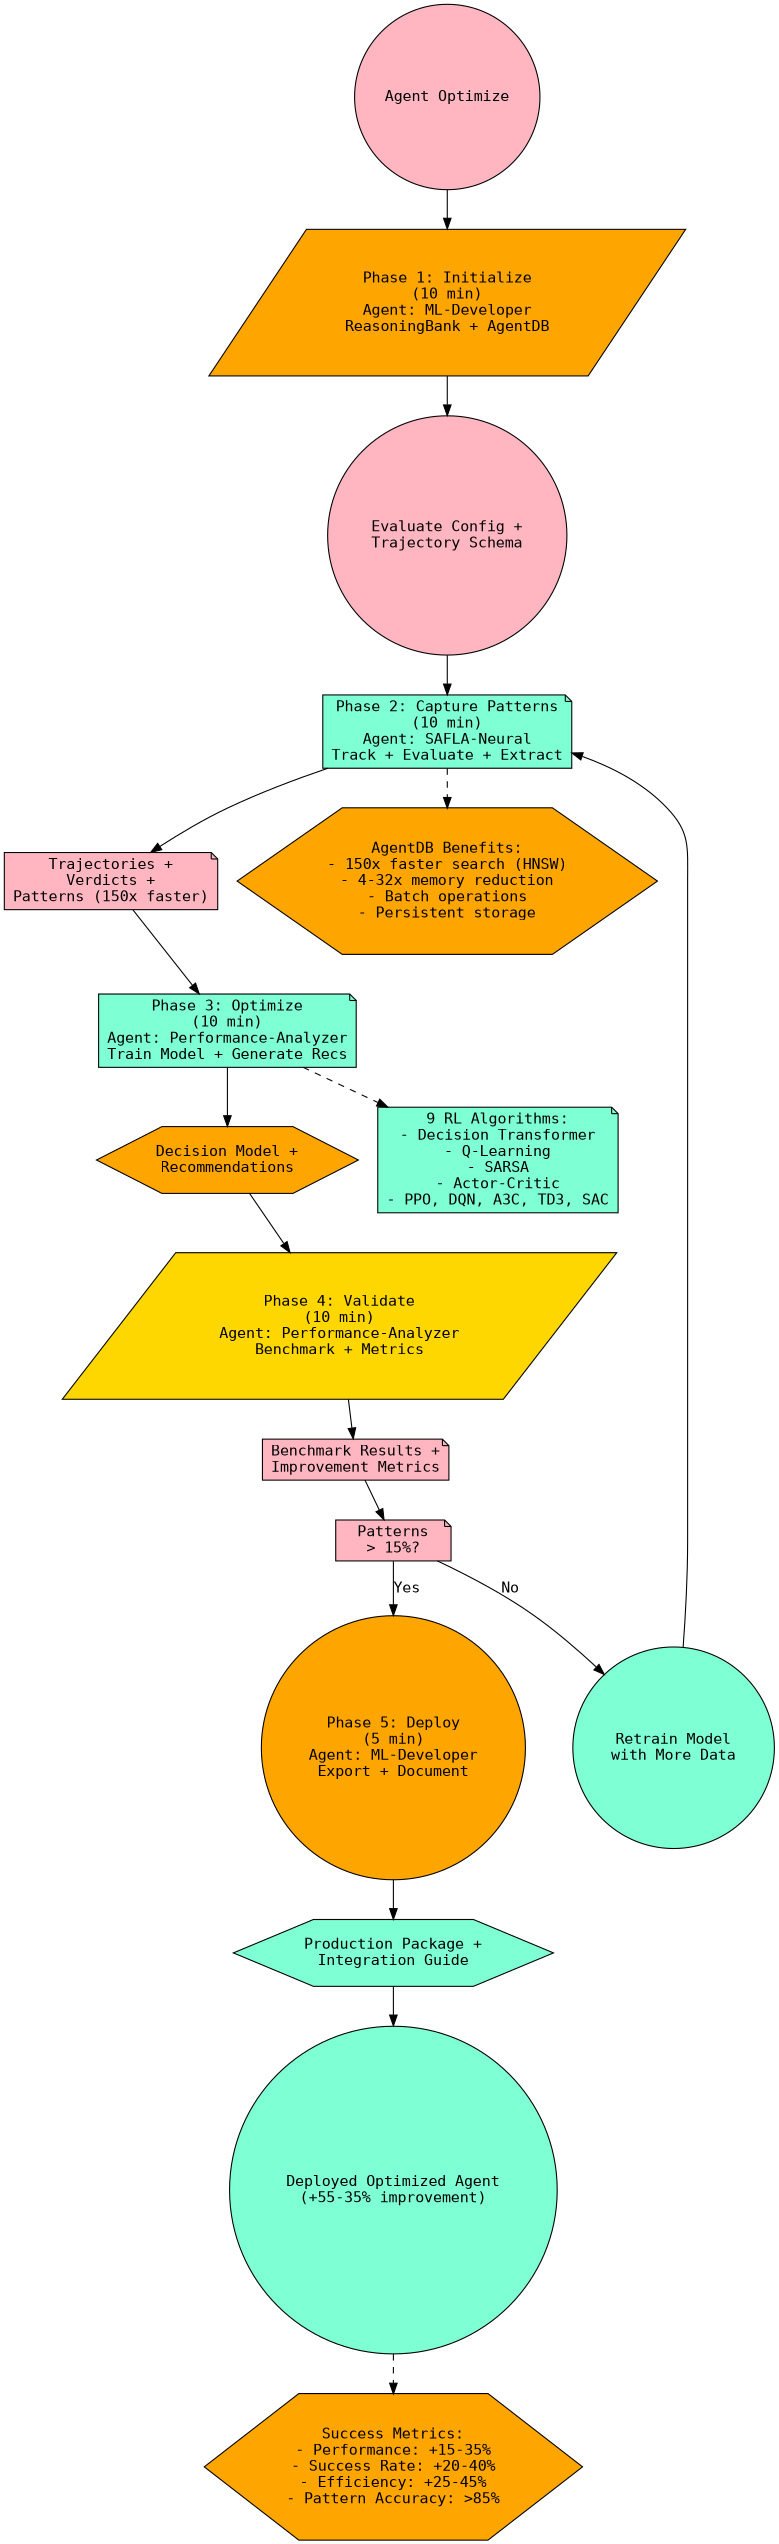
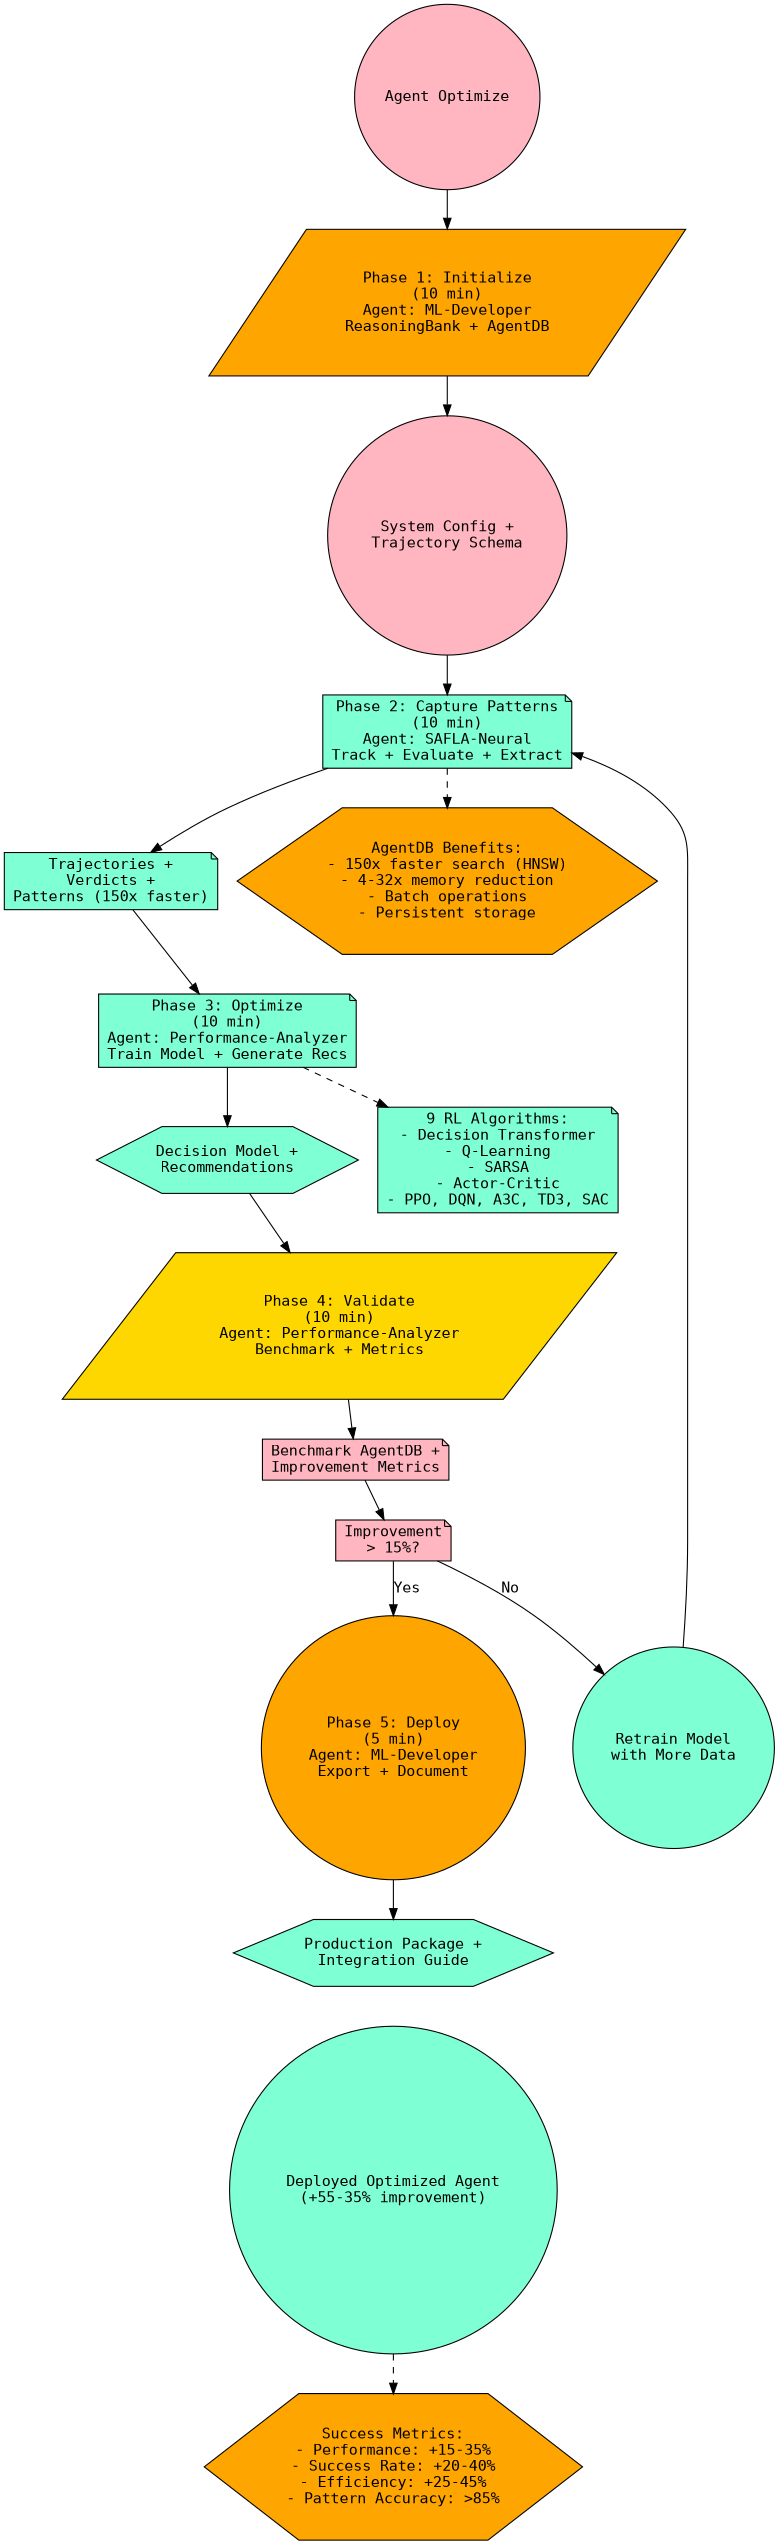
(447, 535) -> (447, 535)
(111, 881) -> (111, 881)
(227, 1160) -> (227, 1160)
(356, 1460) -> (356, 1460)
(393, 1540) -> (393, 1540)
(393, 2001) -> none
